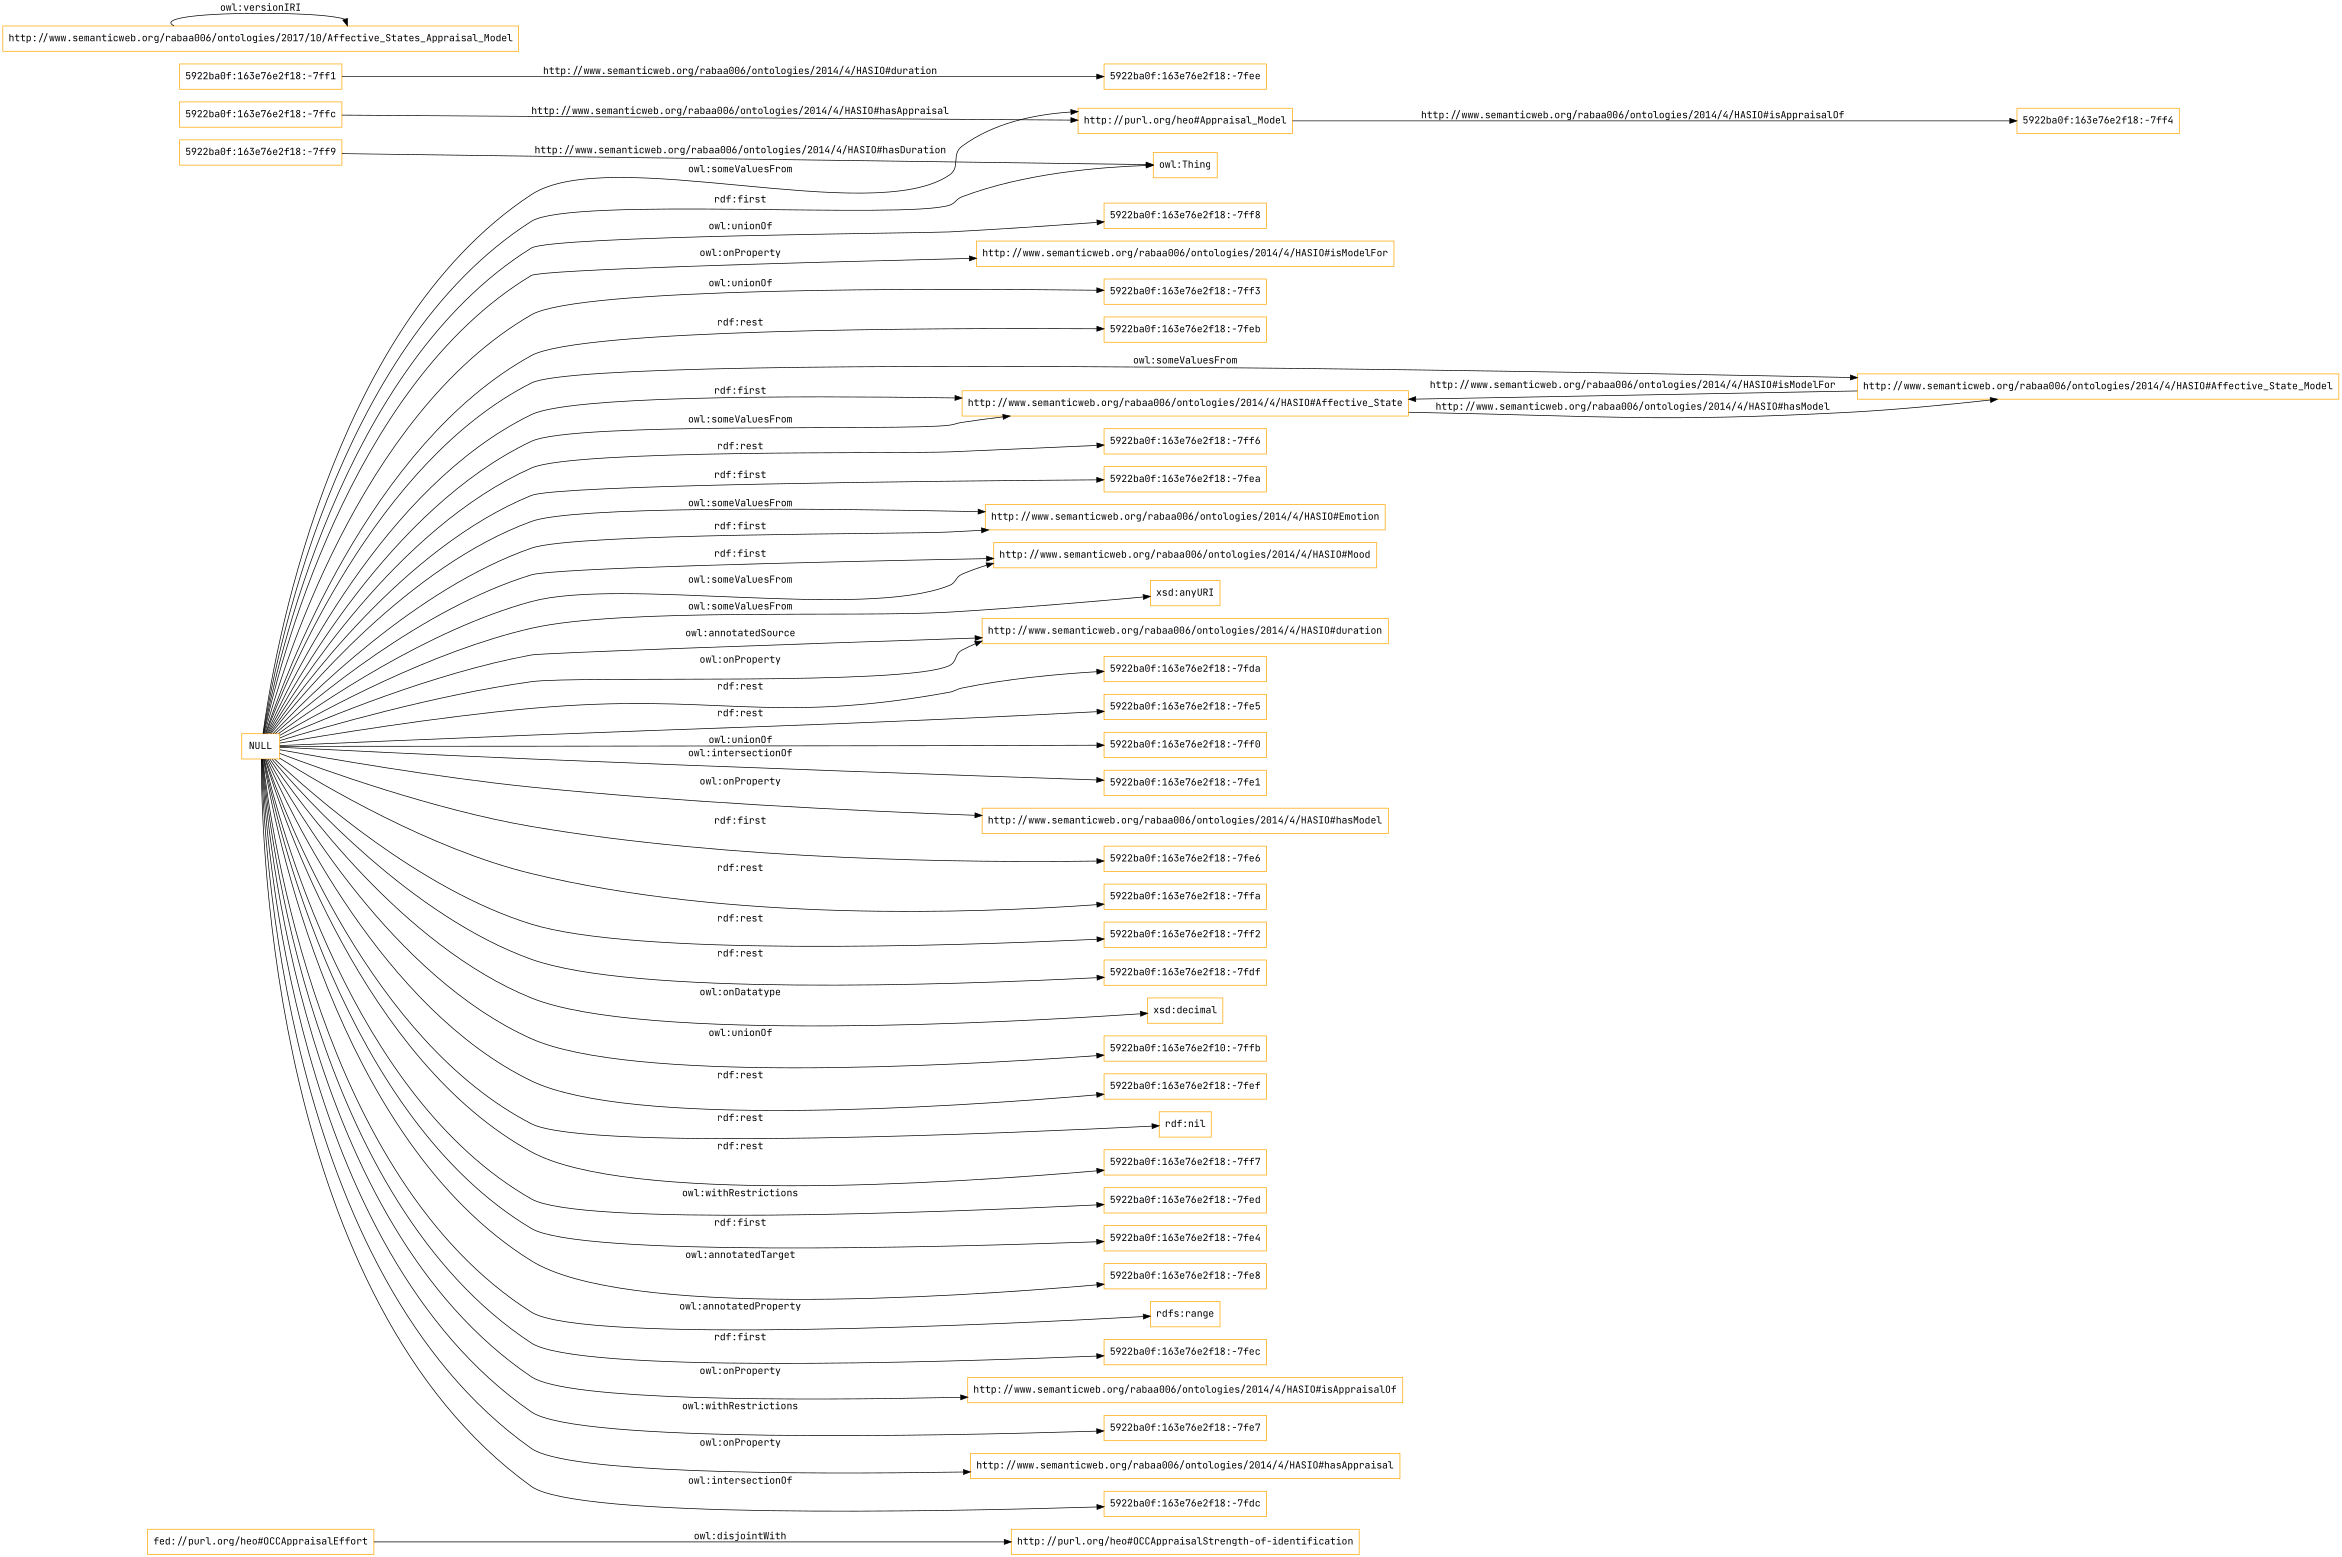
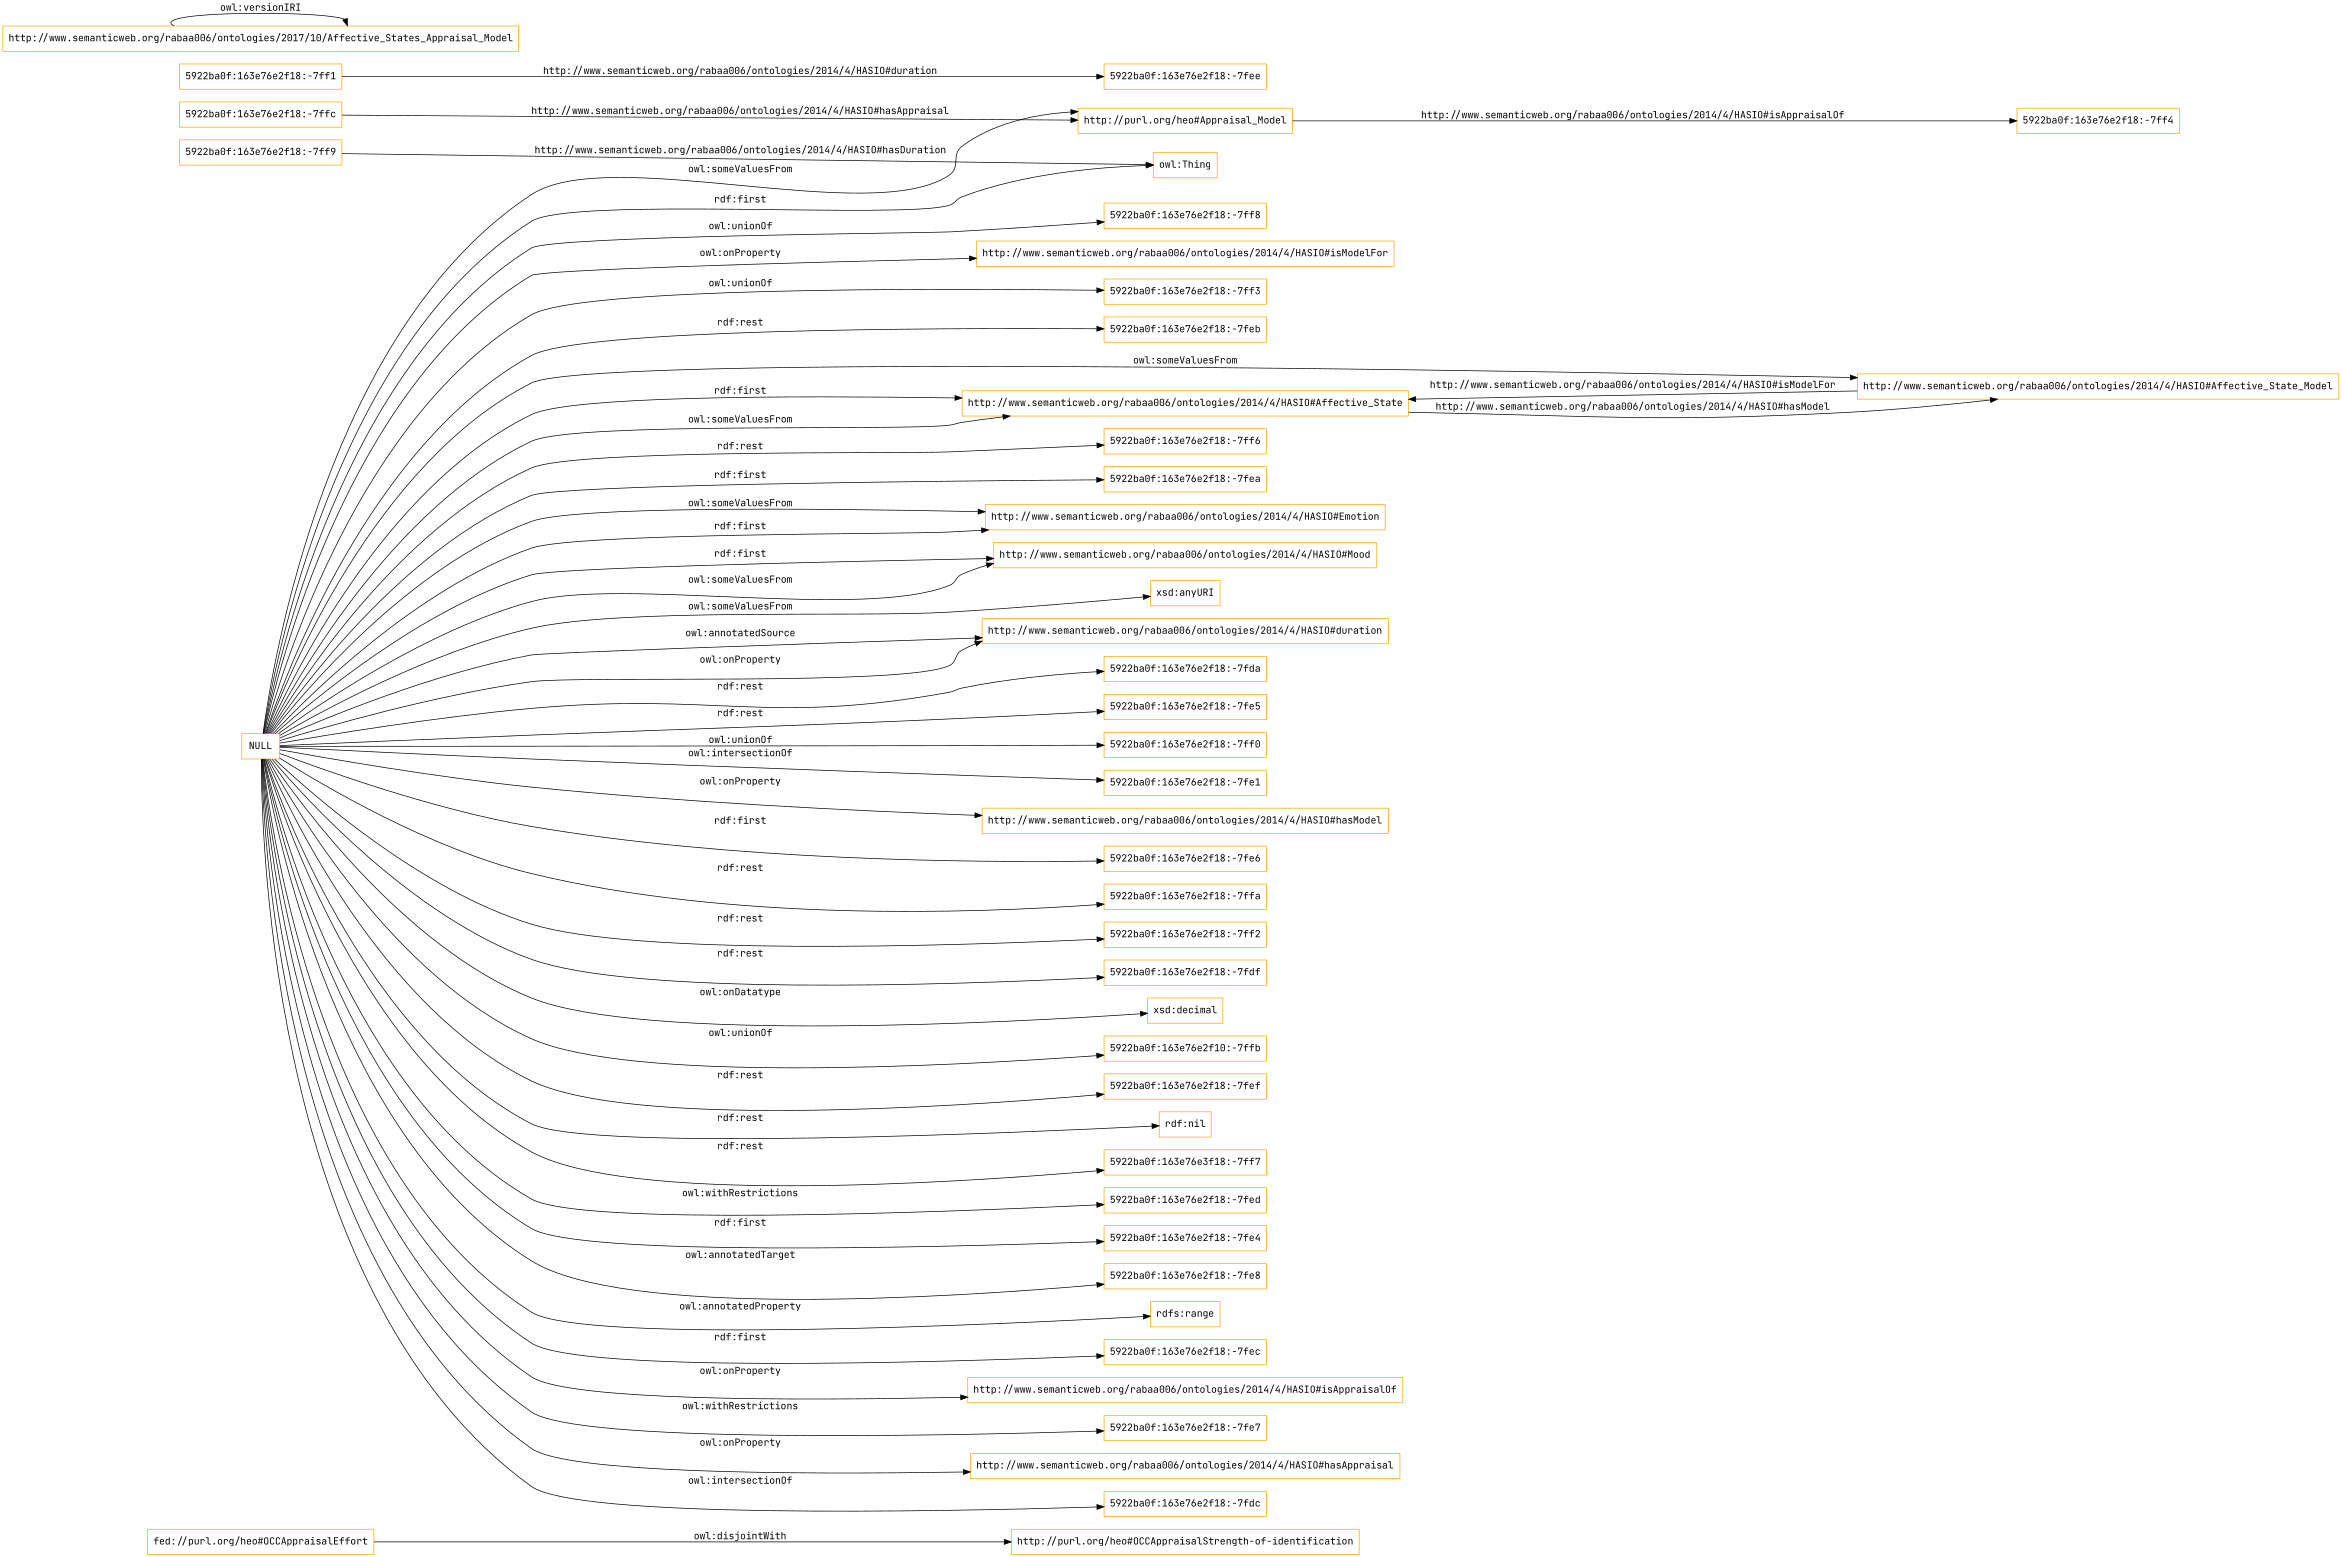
(1185, 1162) -> (1185, 1162)
